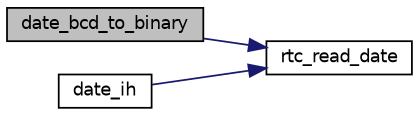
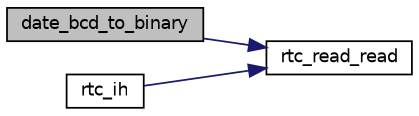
(339, 58) -> (339, 58)
(105, 91) -> (105, 91)
